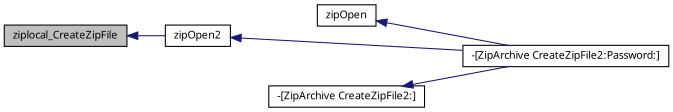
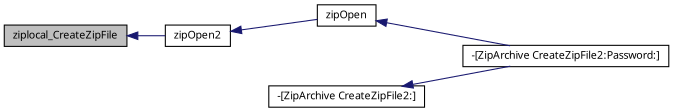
(352, 44) -> (279, 25)
